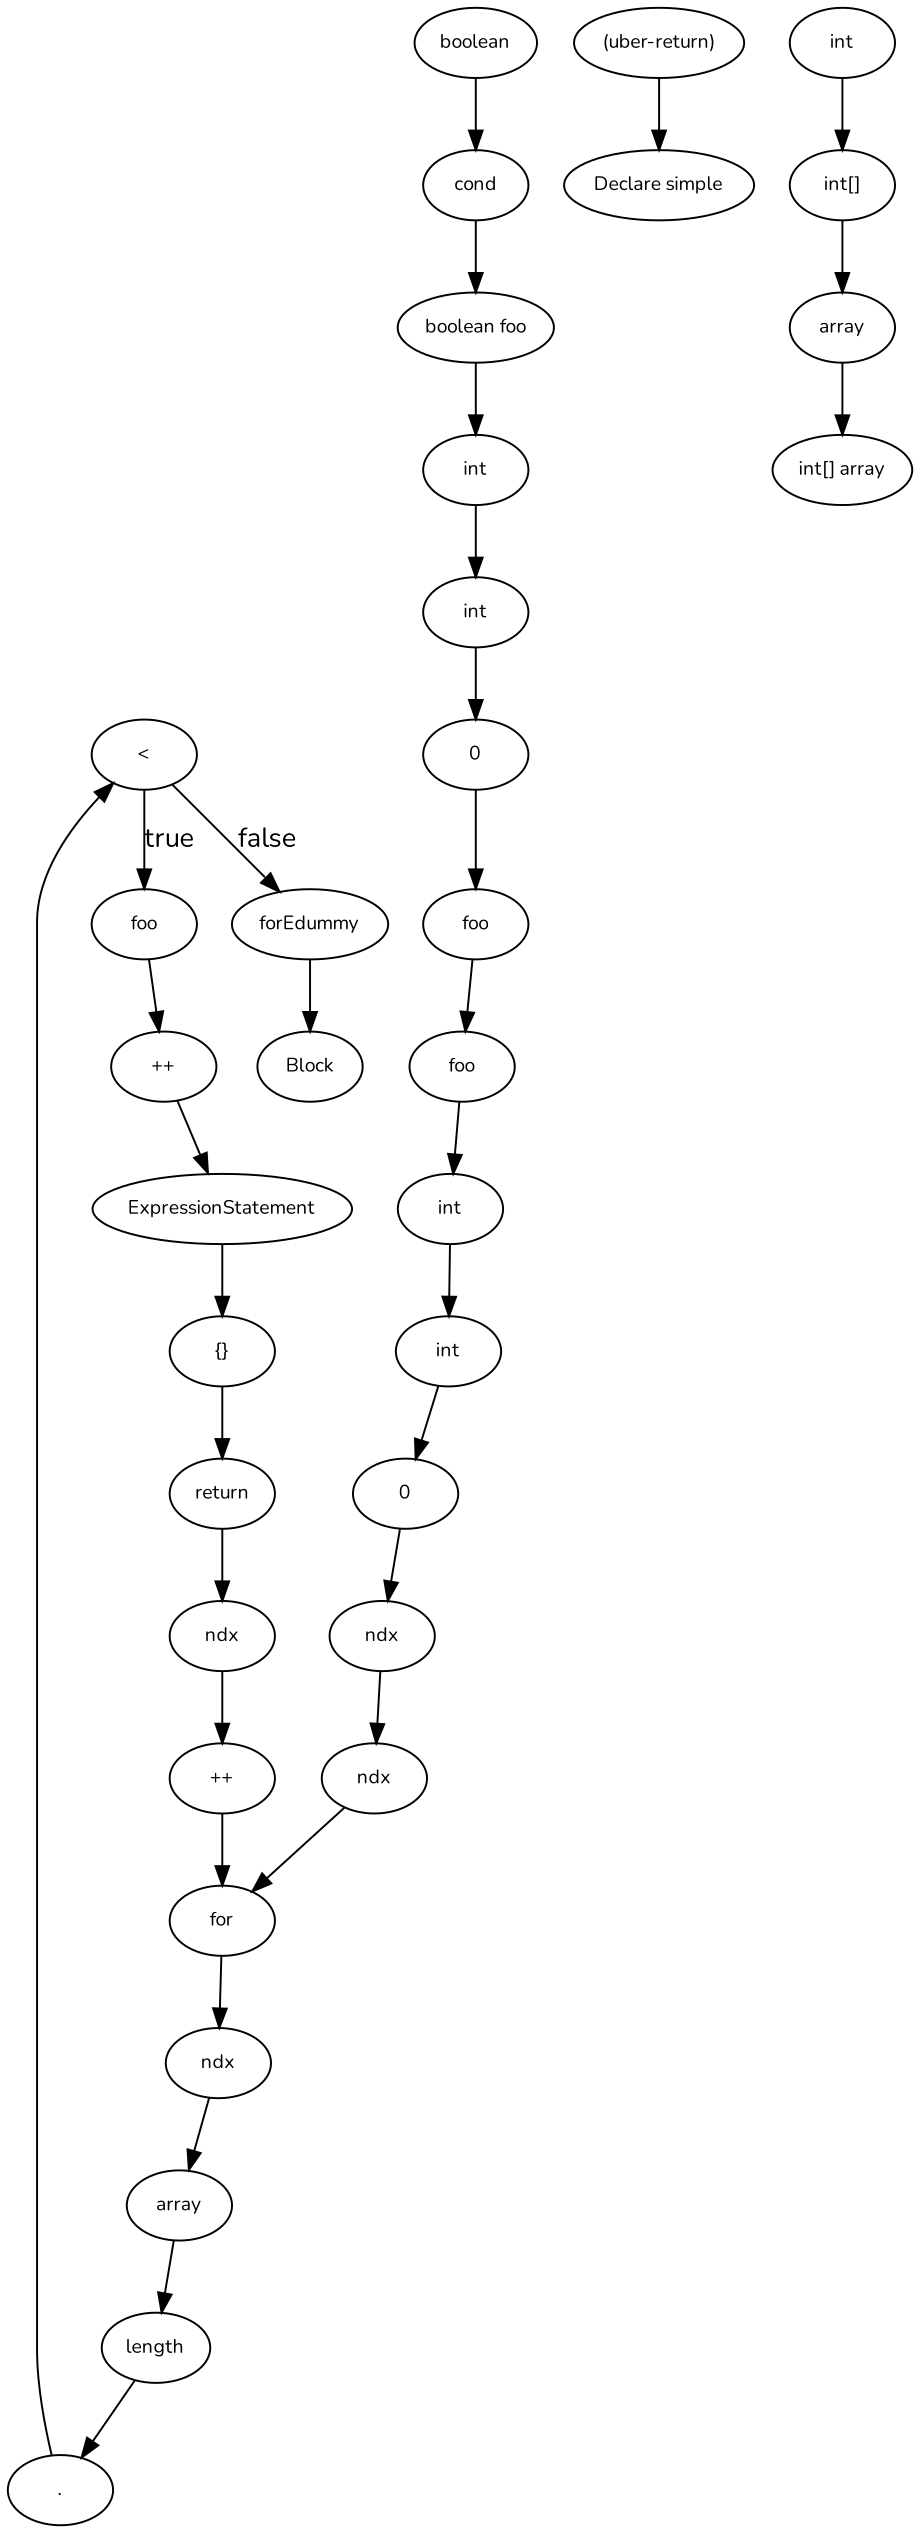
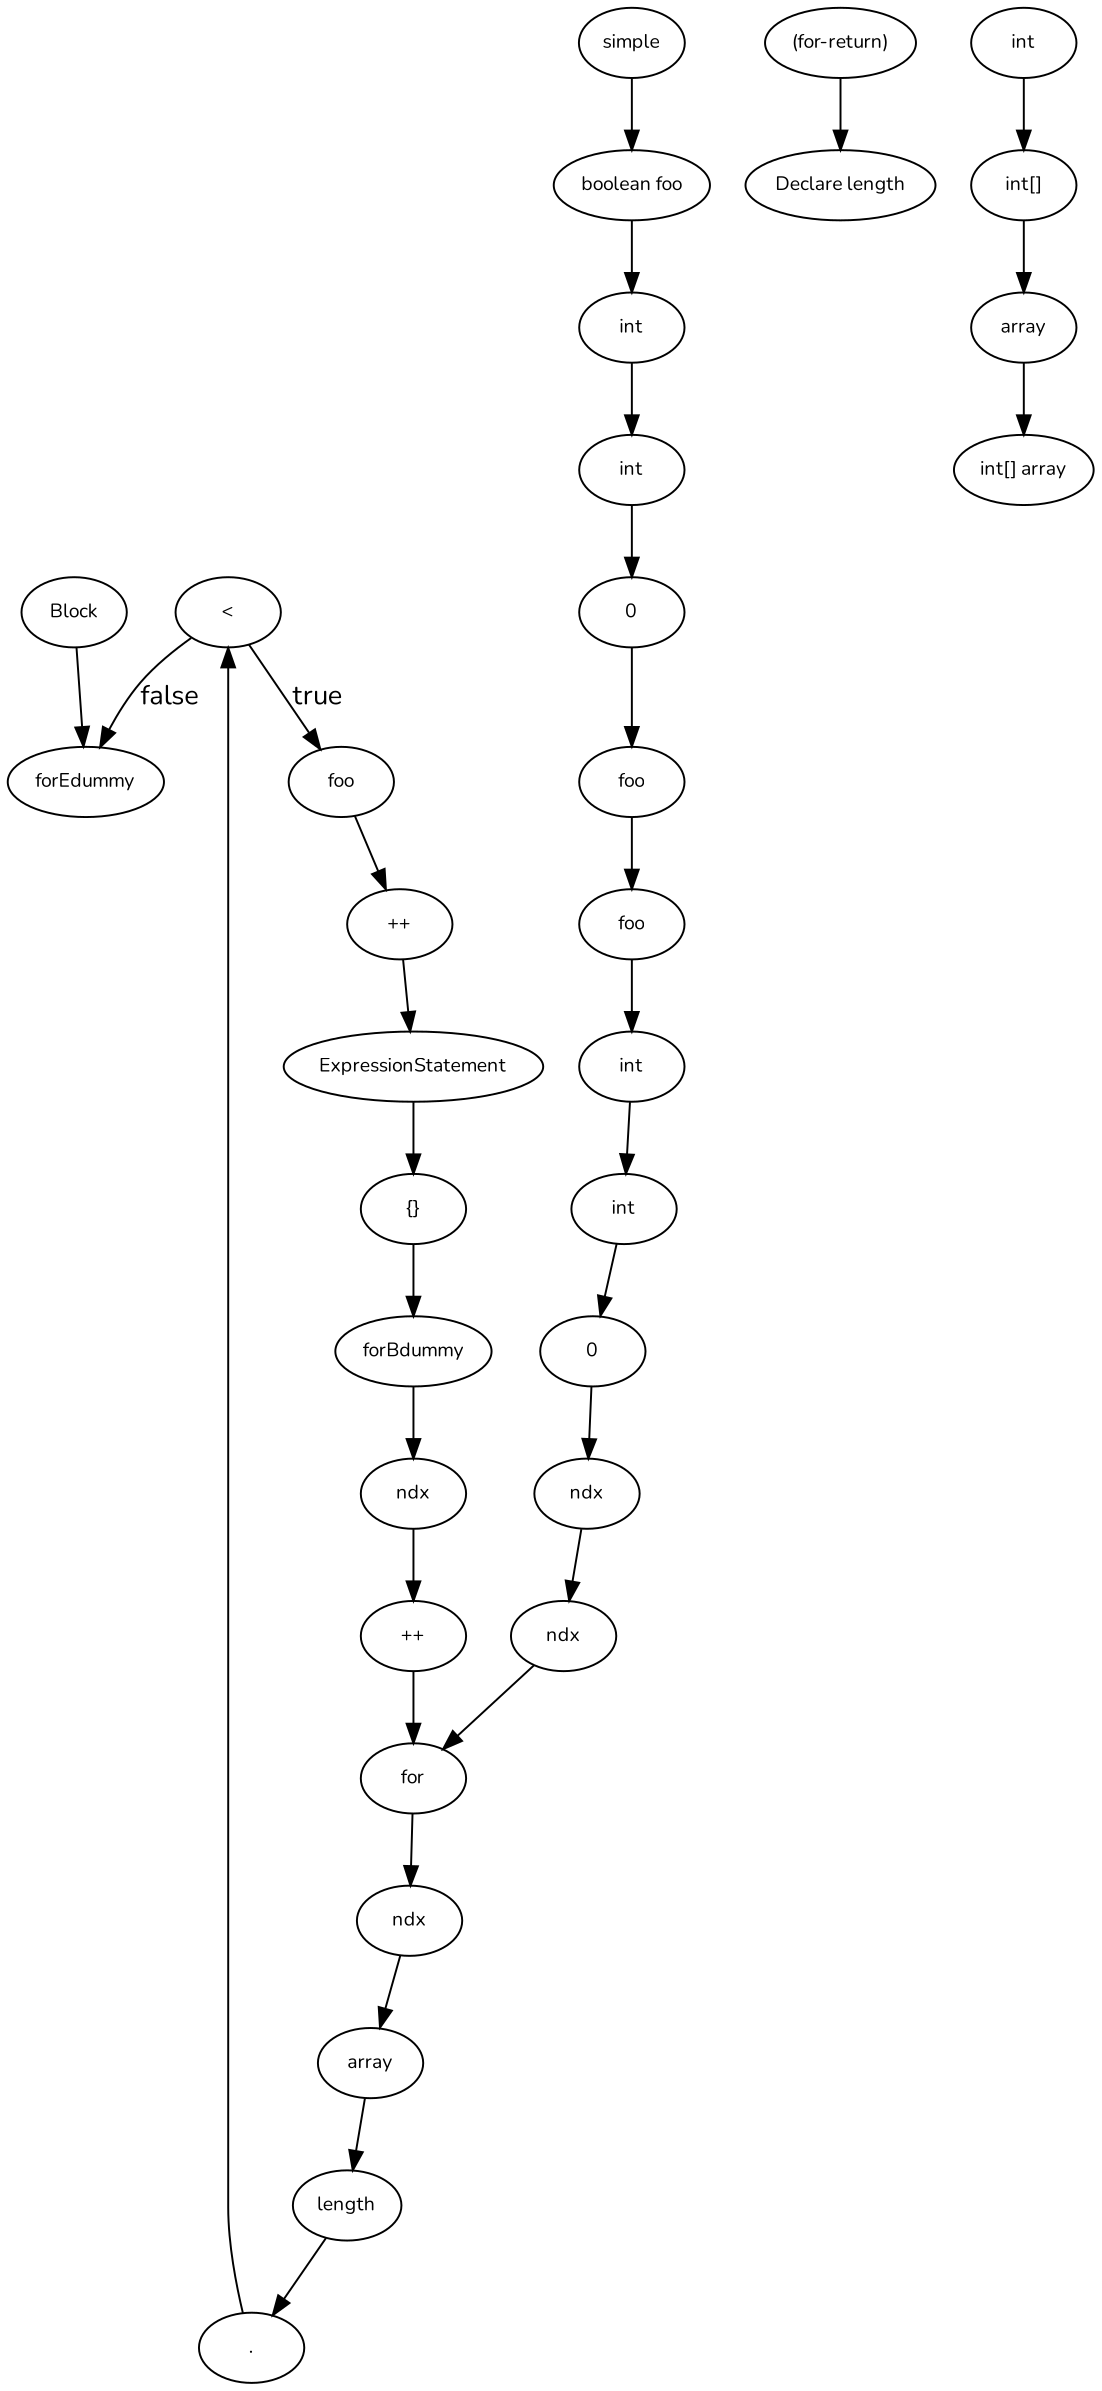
(476, 43) -> none
(659, 43) -> (841, 43)
(476, 185) -> (632, 43)
(659, 185) -> (841, 185)
(310, 986) -> (79, 687)
(222, 1494) -> (413, 1351)
